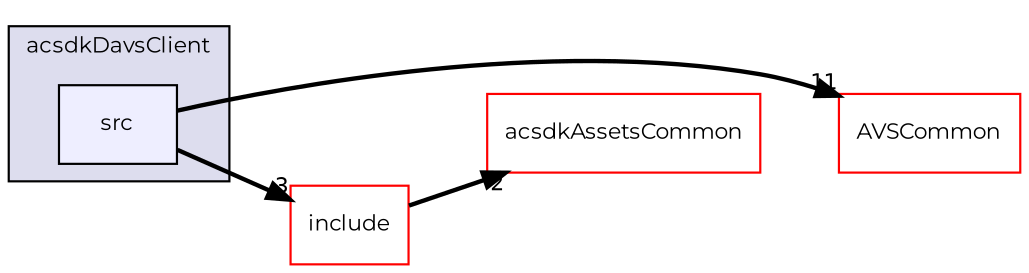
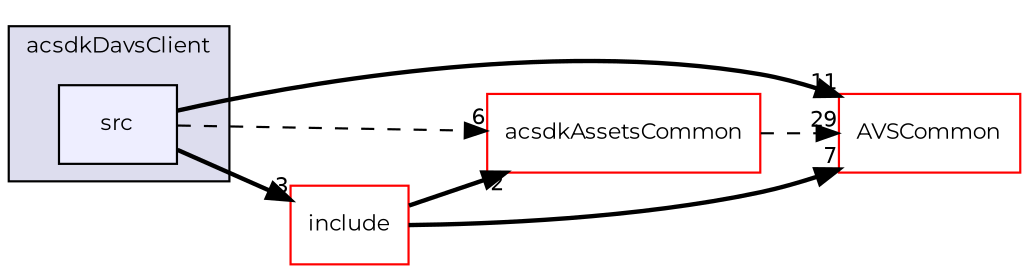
none -> (321, 128)
none -> (788, 133)
none -> (615, 214)
